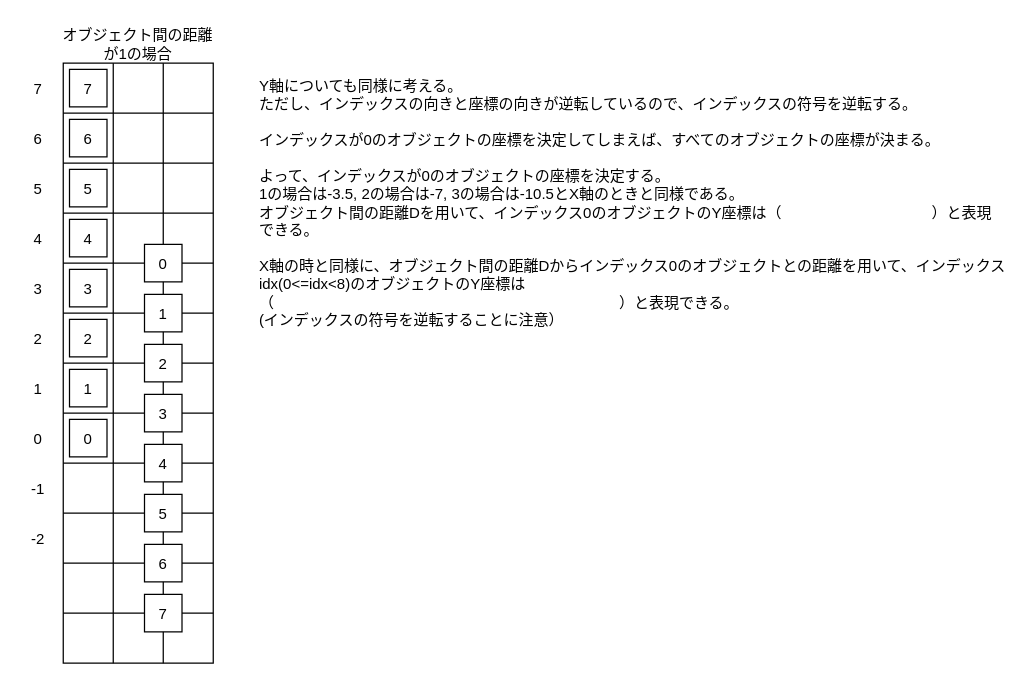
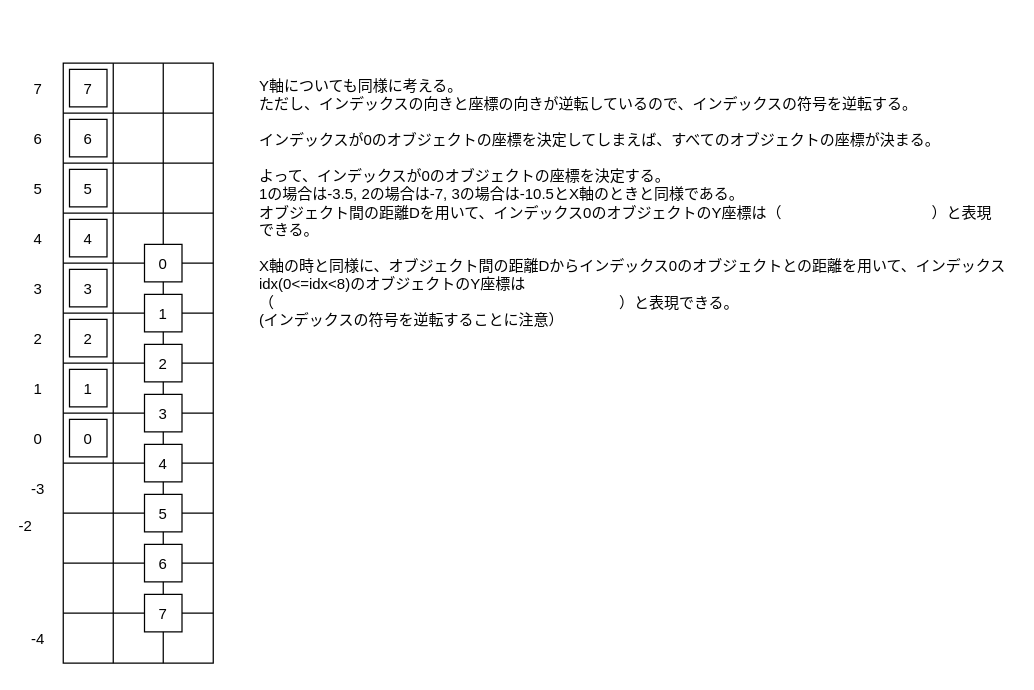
(138, 44) -> none
(38, 489) -> (38, 489)
(38, 538) -> (26, 526)
none -> (38, 638)
